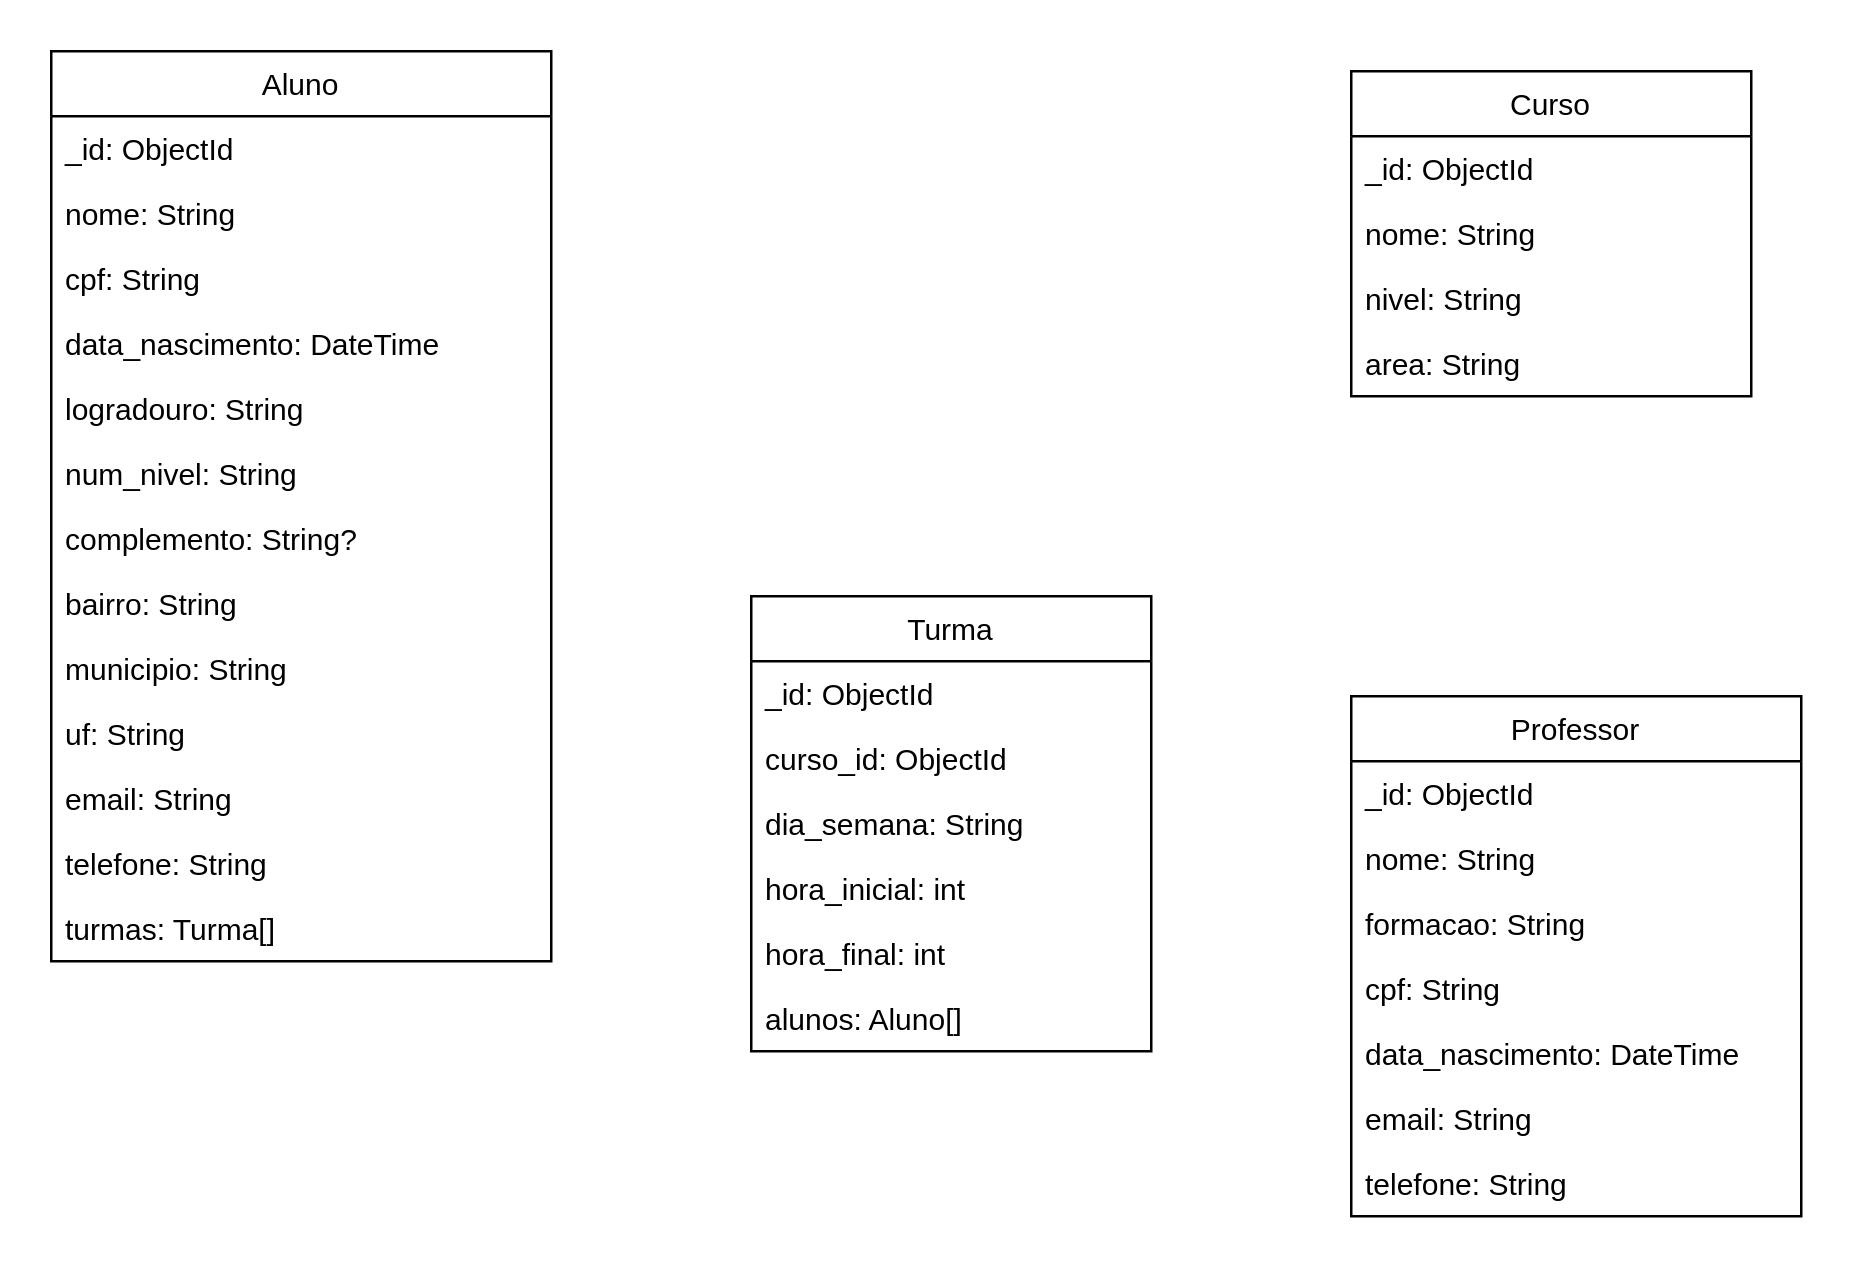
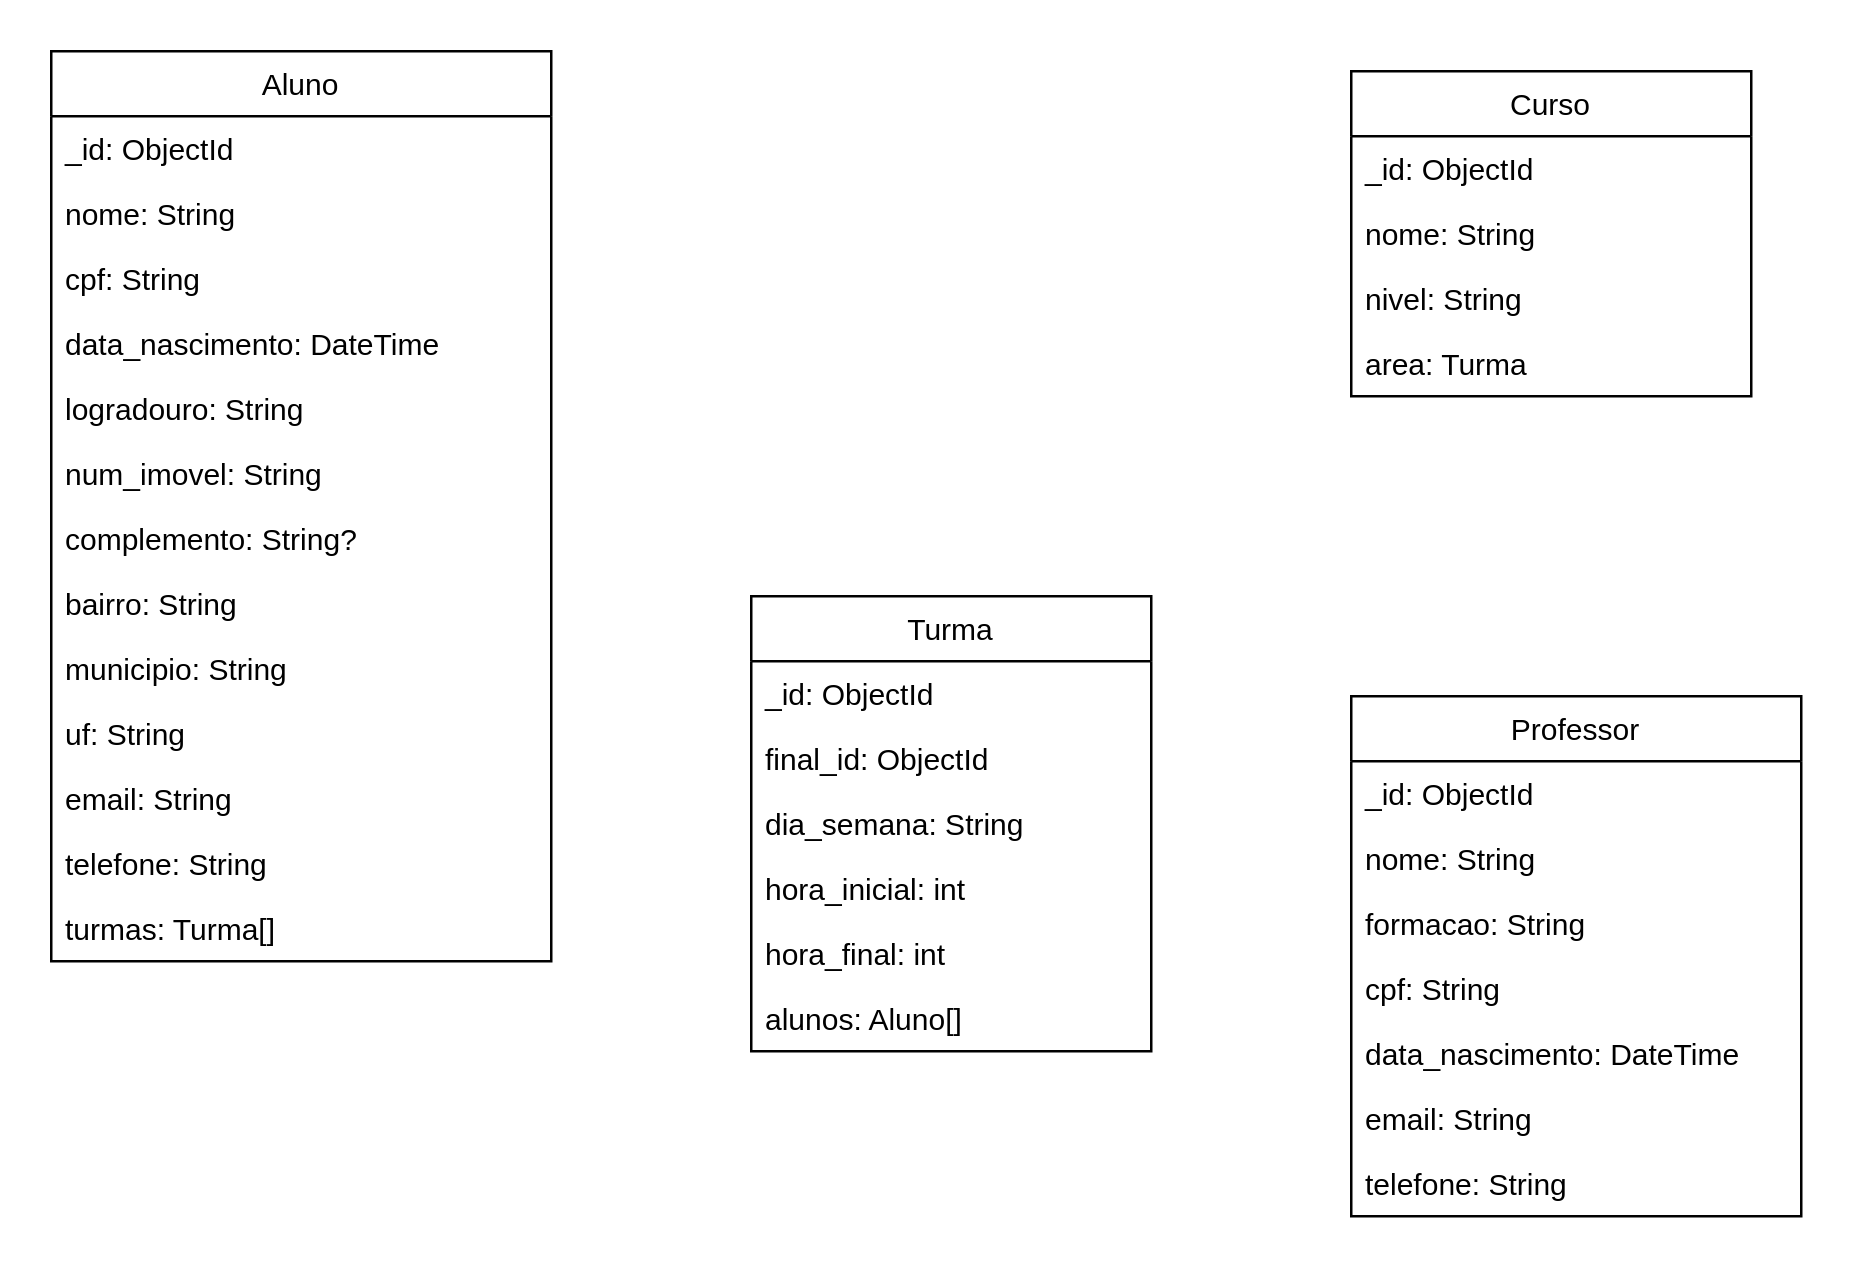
(1454, 365) -> (1450, 365)
(188, 475) -> (197, 475)
(905, 760) -> (897, 760)
